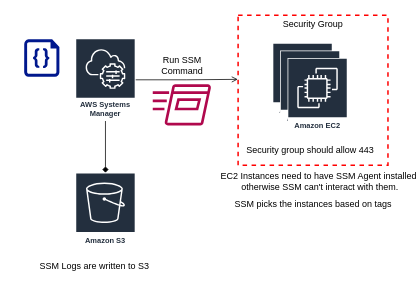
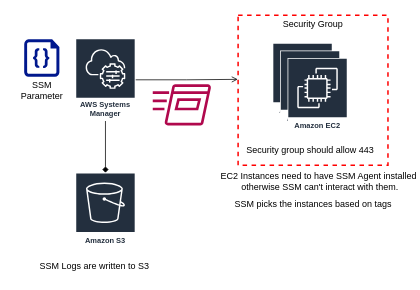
(182, 66) -> none
none -> (42, 90)
